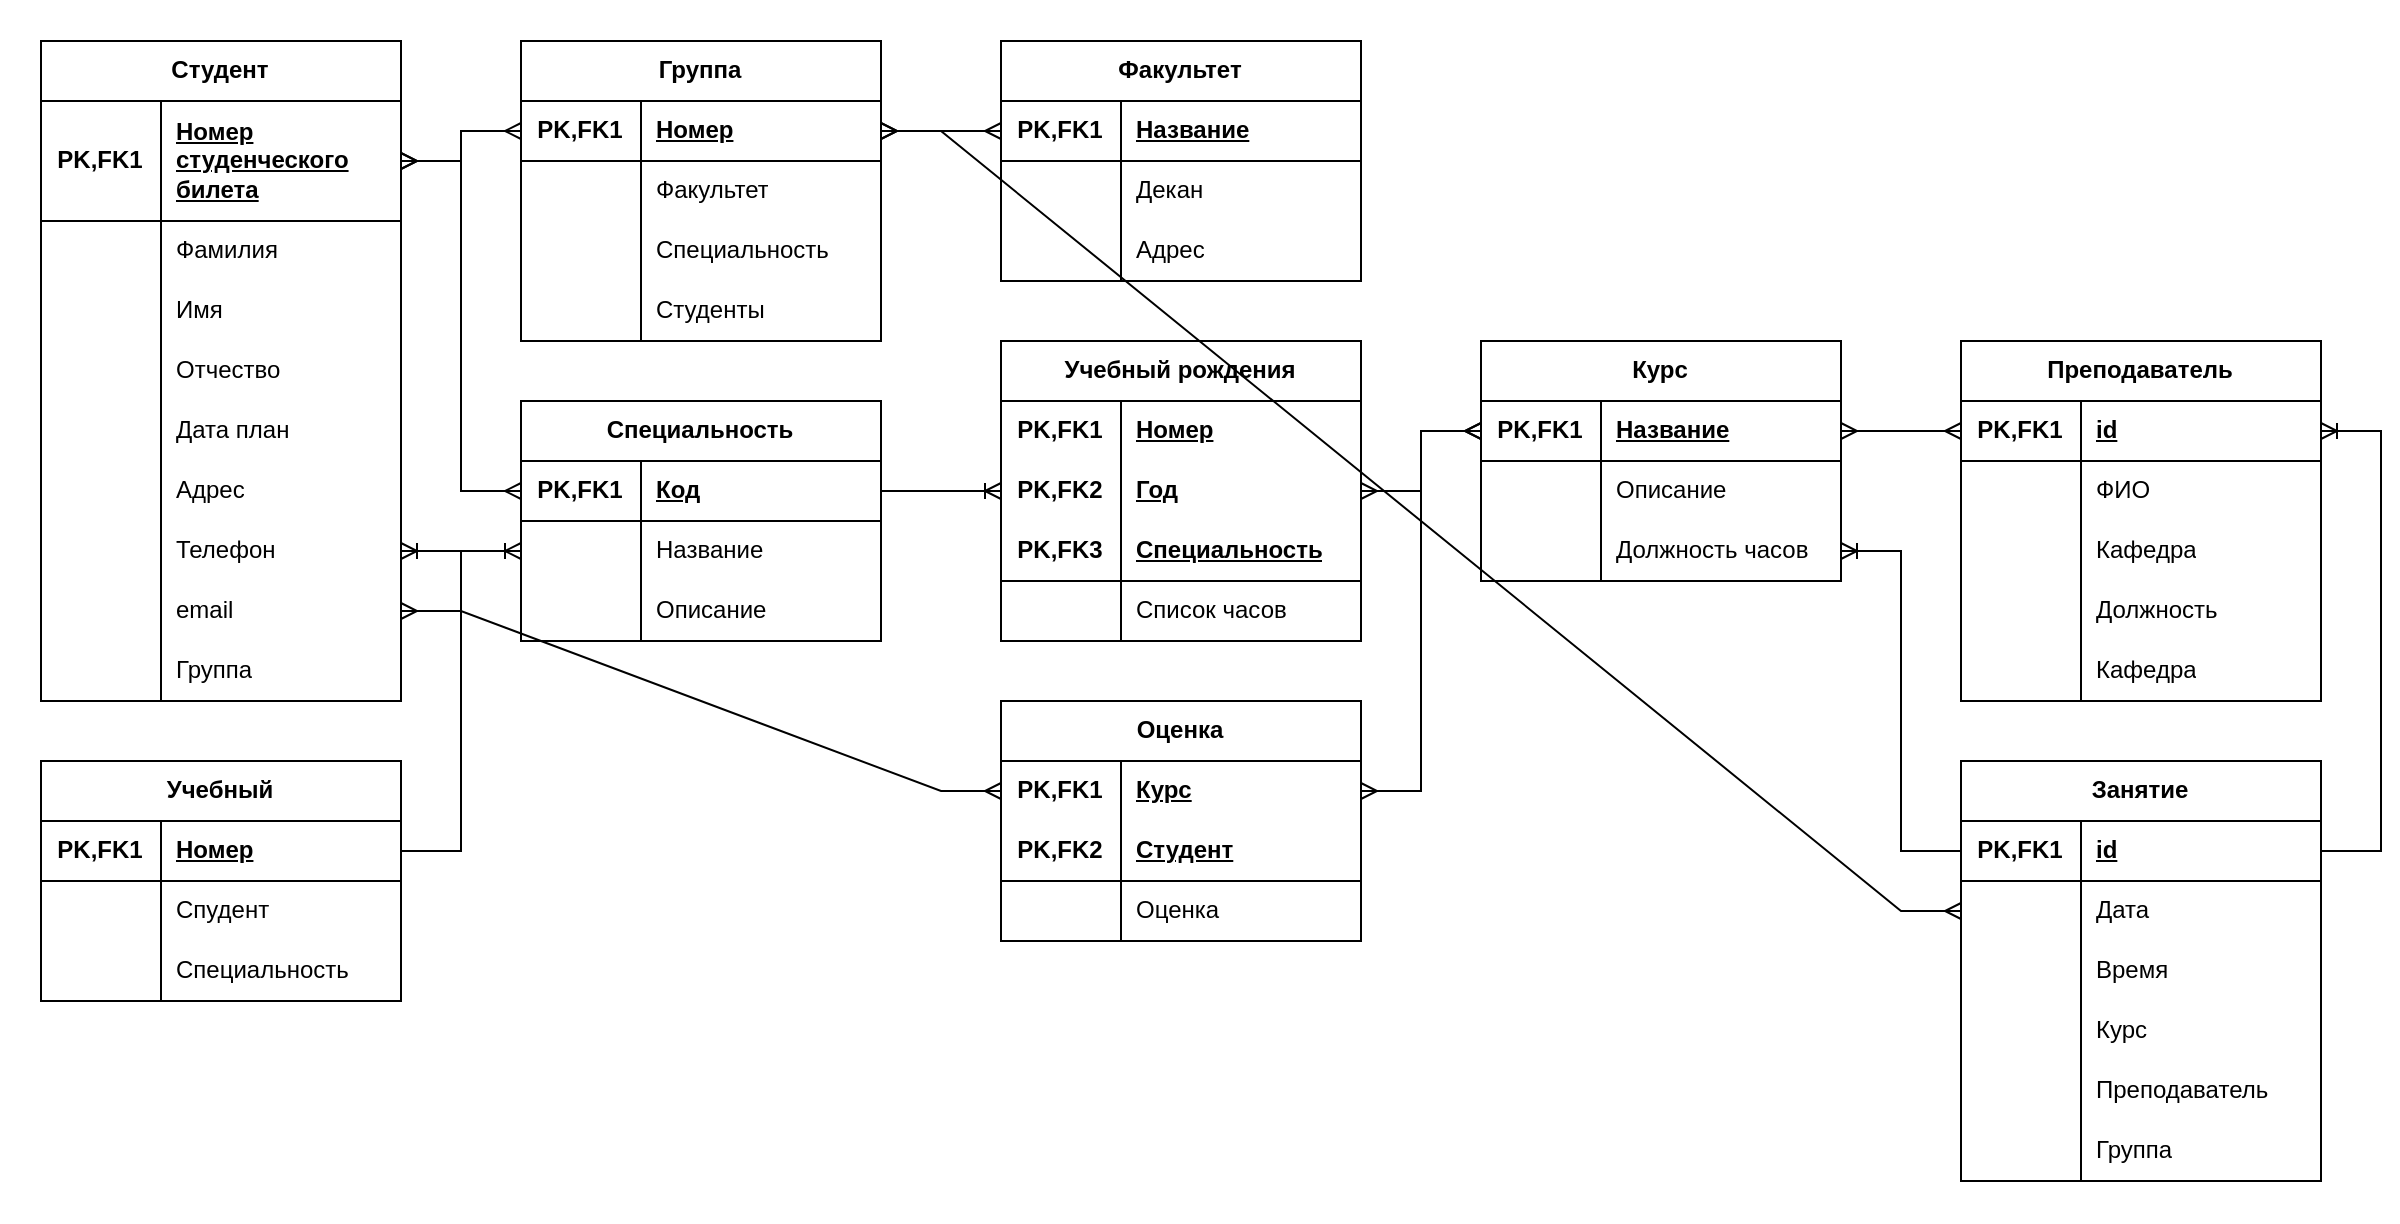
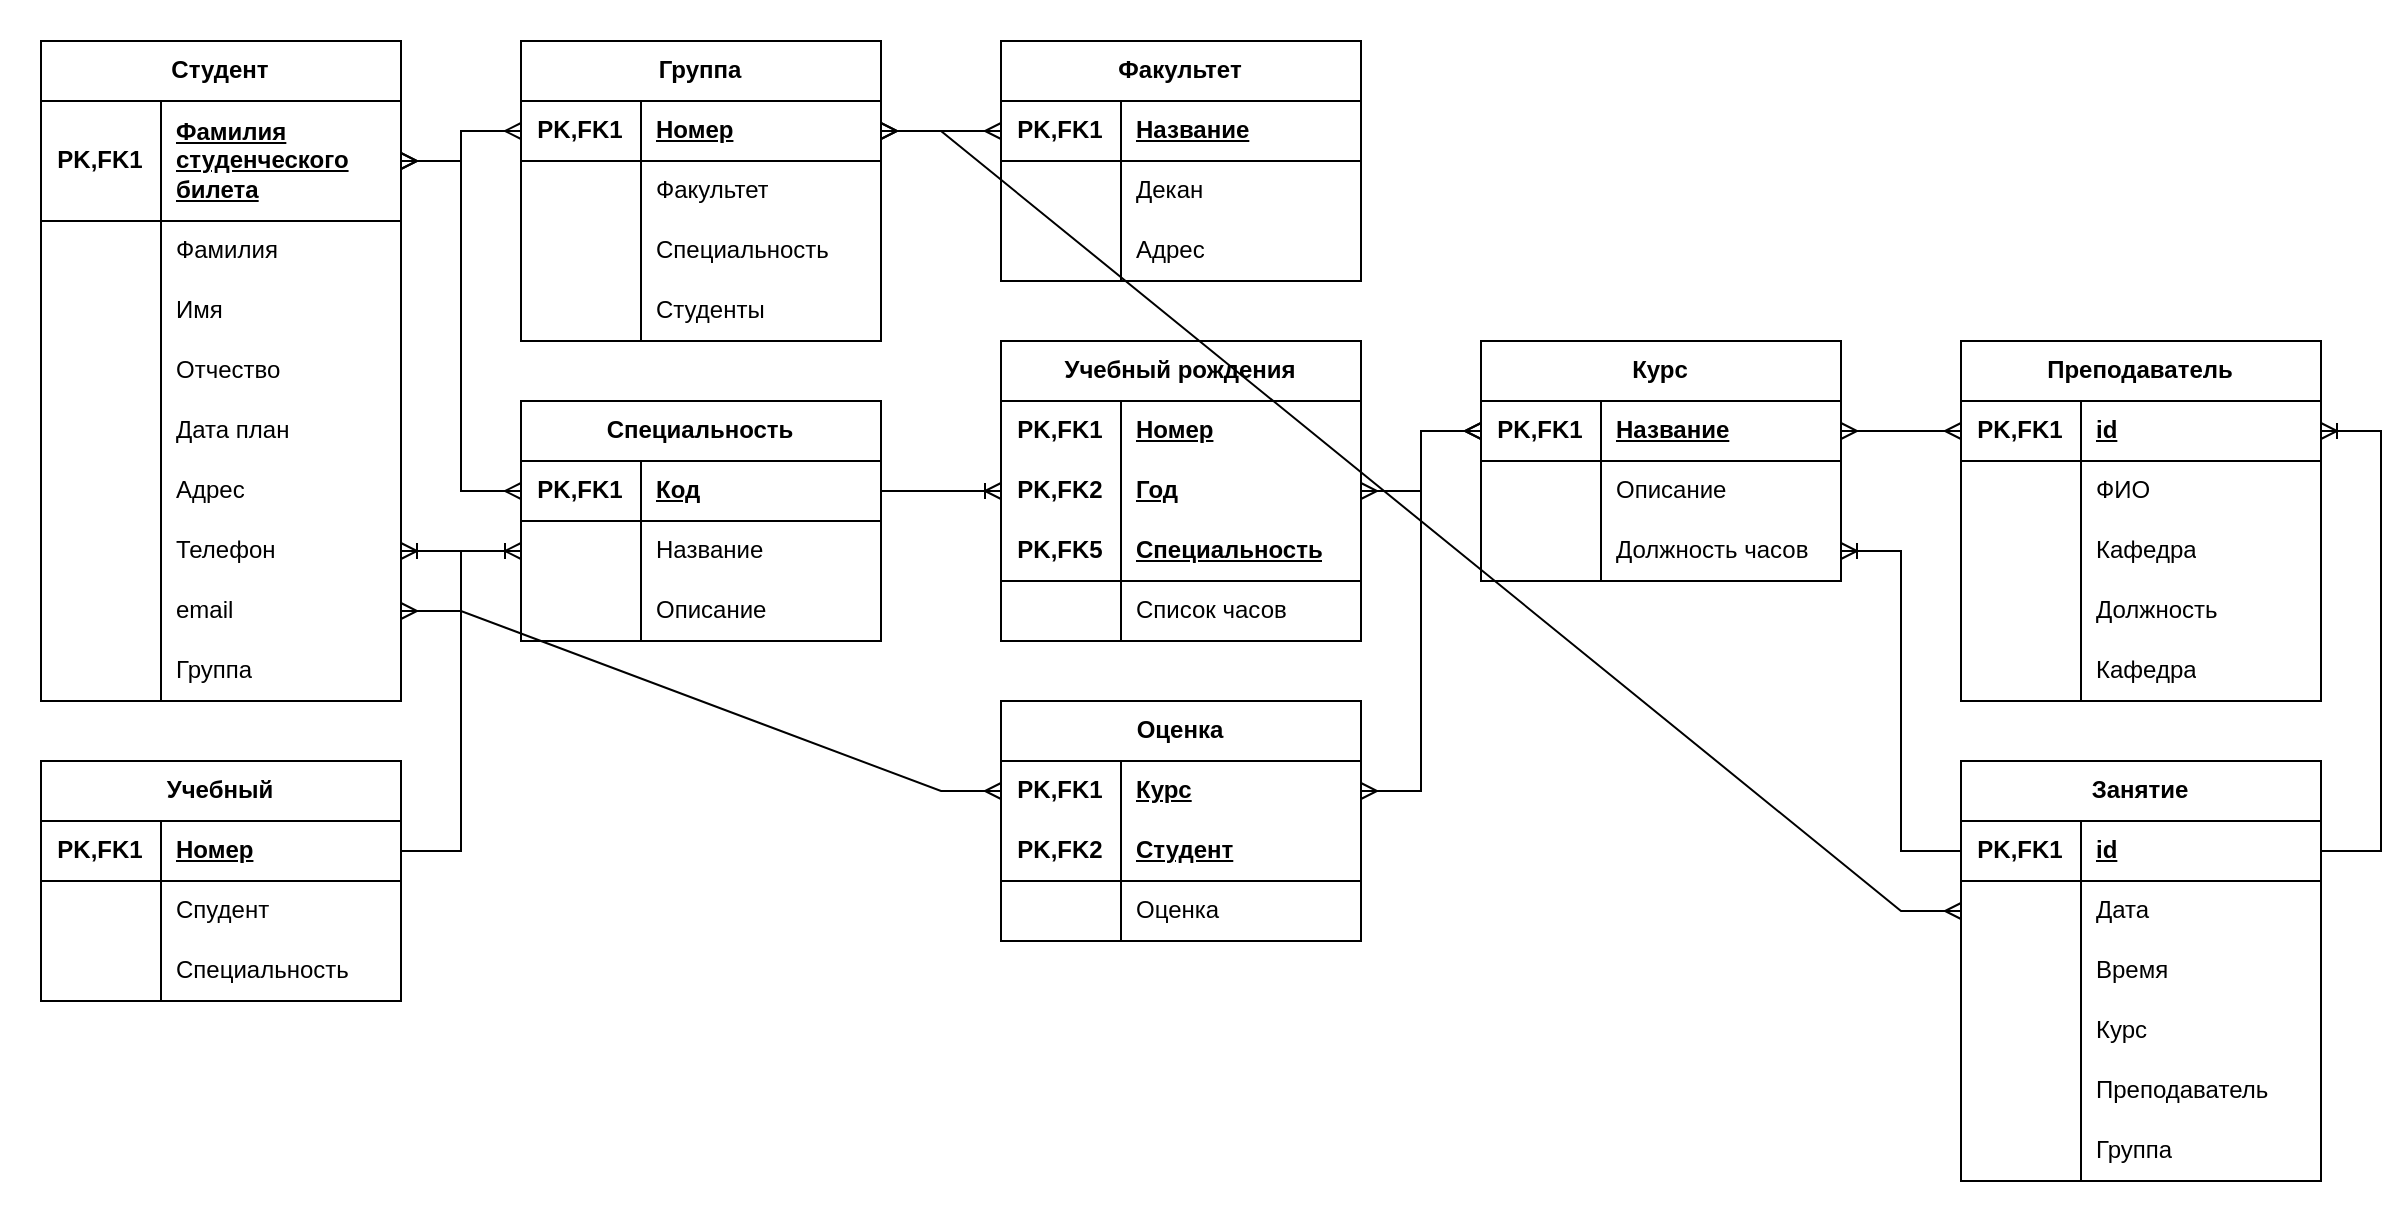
(289, 161) -> (289, 161)
(1061, 551) -> (1061, 551)
